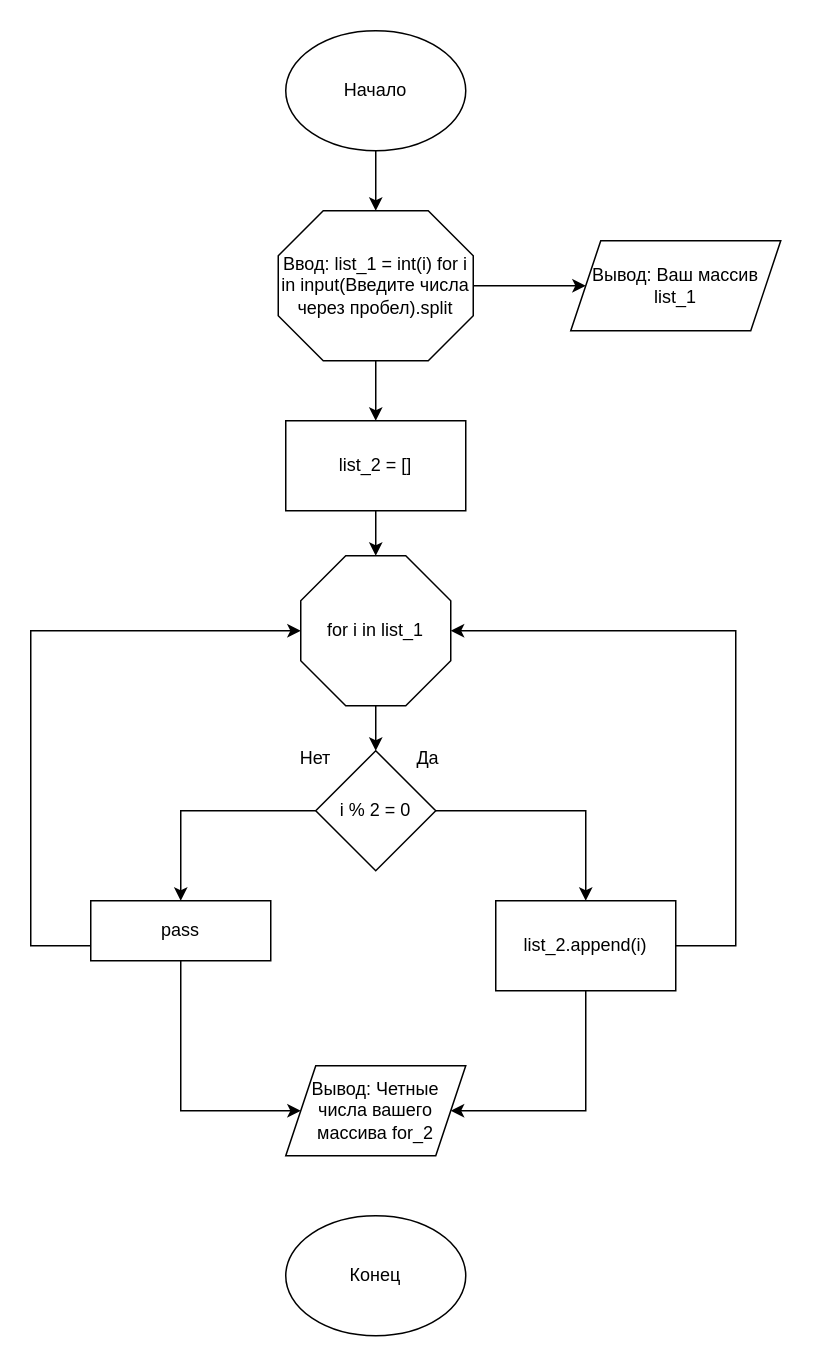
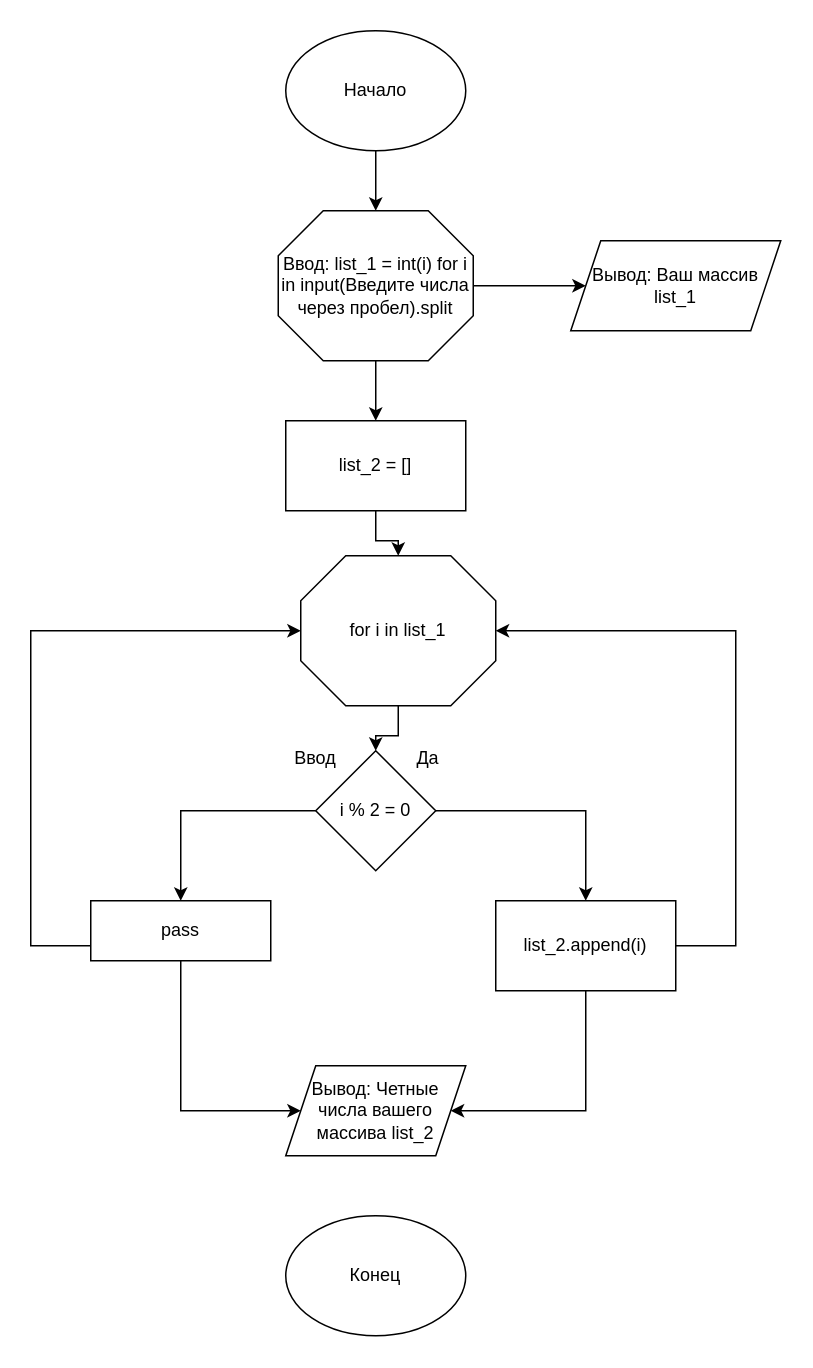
(376, 631) -> (398, 631)
(316, 758) -> (316, 758)
(376, 1111) -> (376, 1111)
